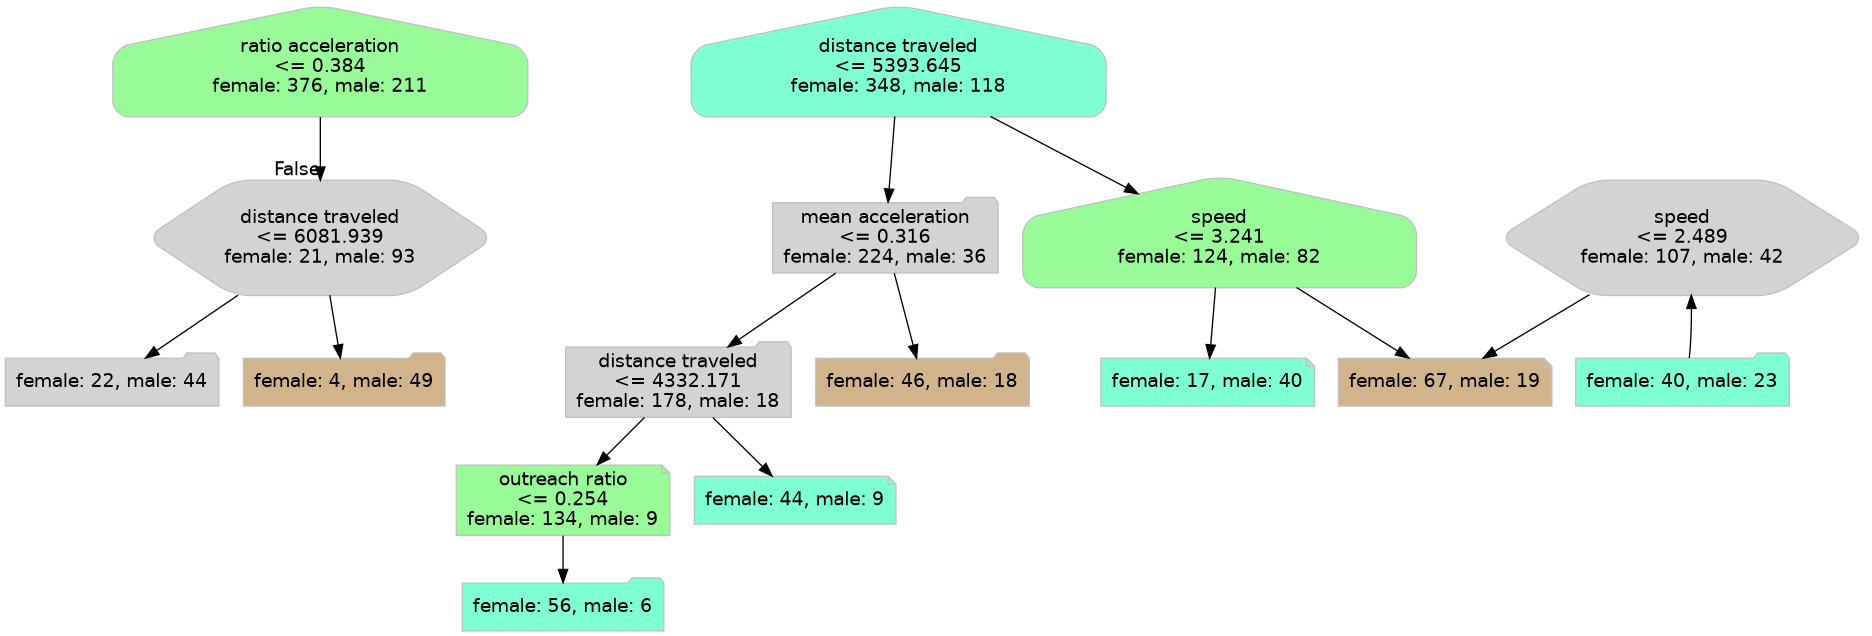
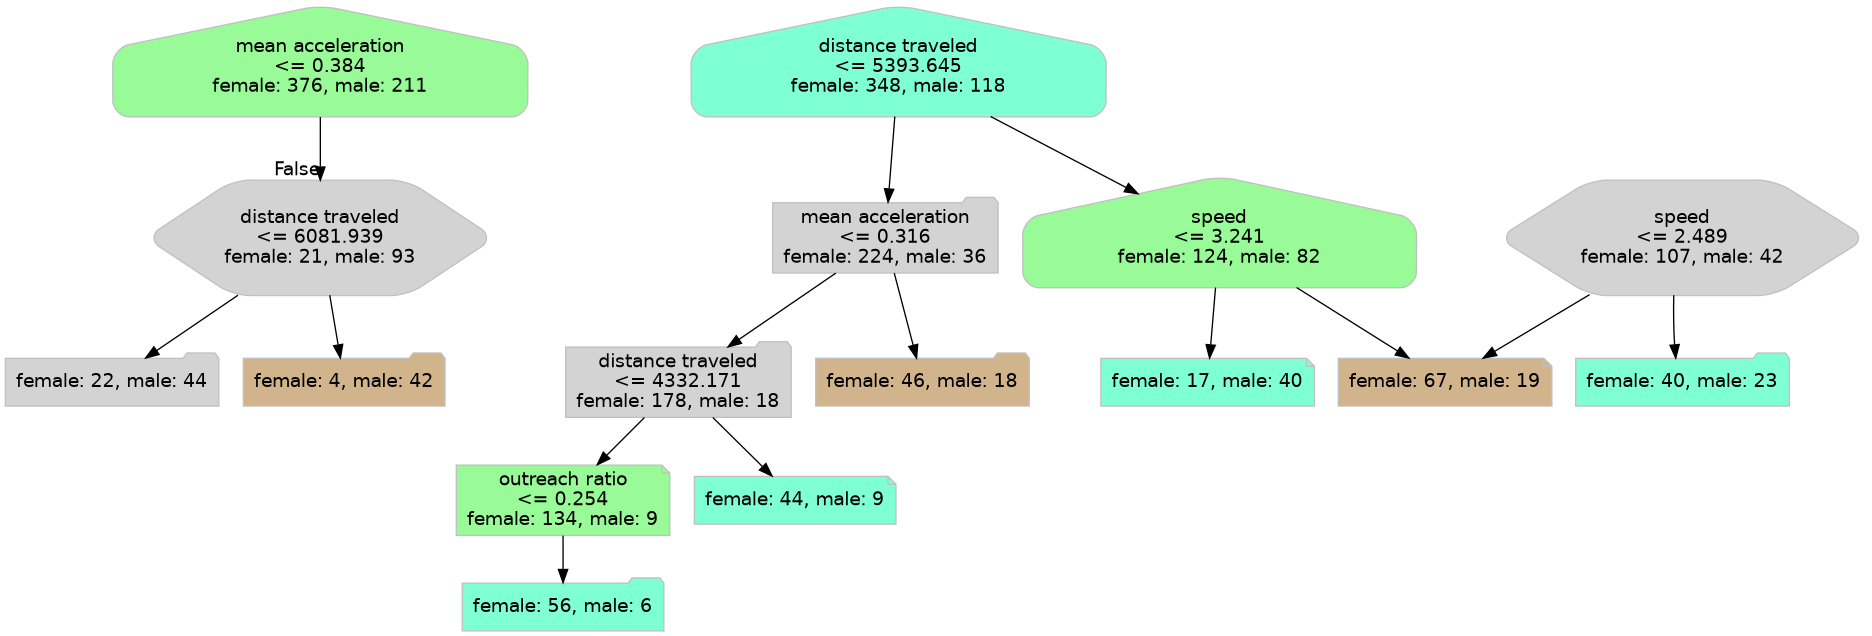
(320, 67) -> (320, 67)
(1691, 333) -> (1674, 320)
(344, 382) -> (344, 382)
